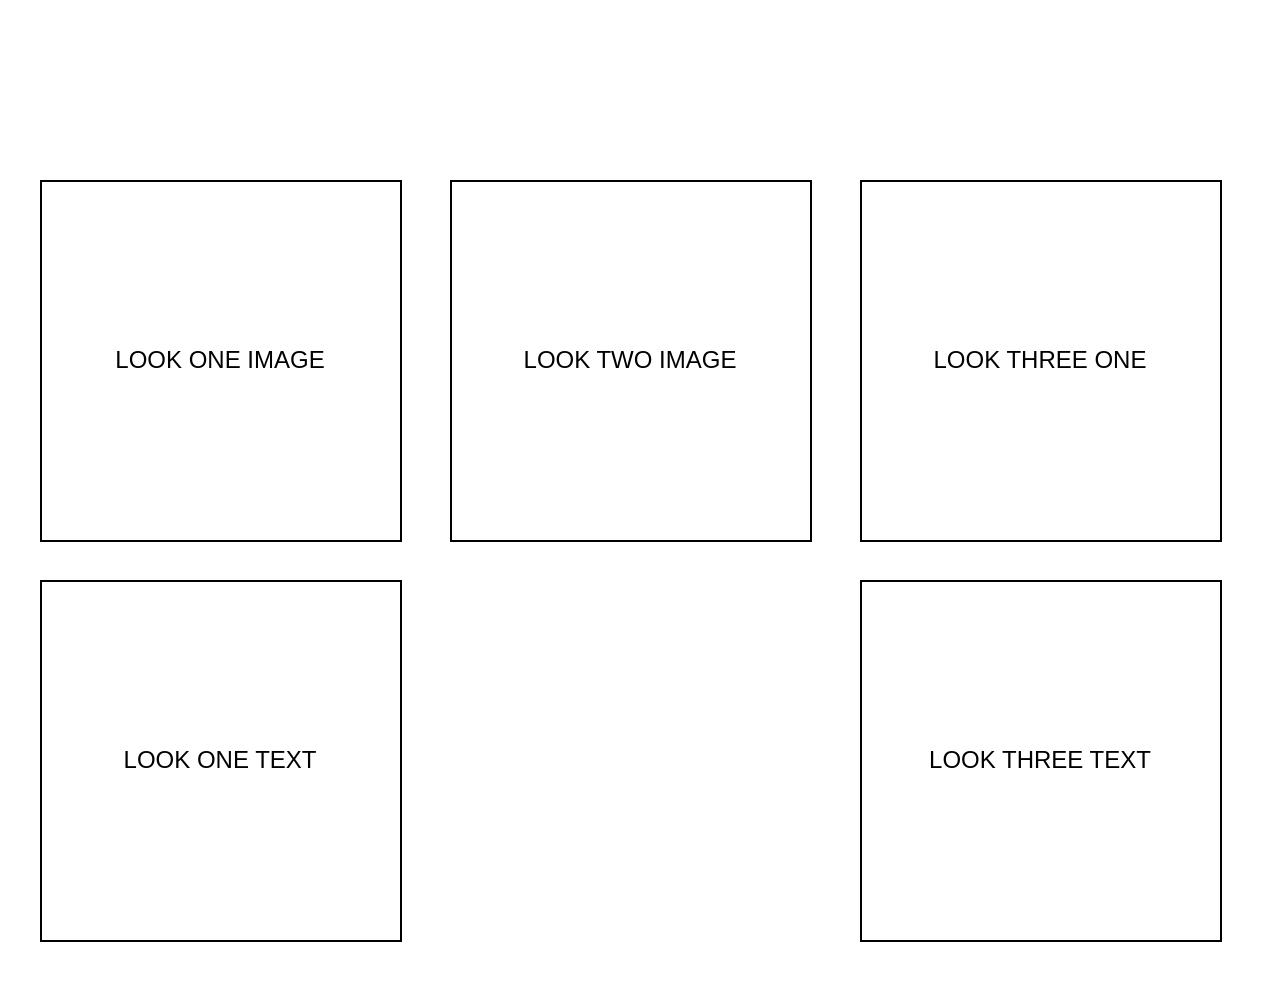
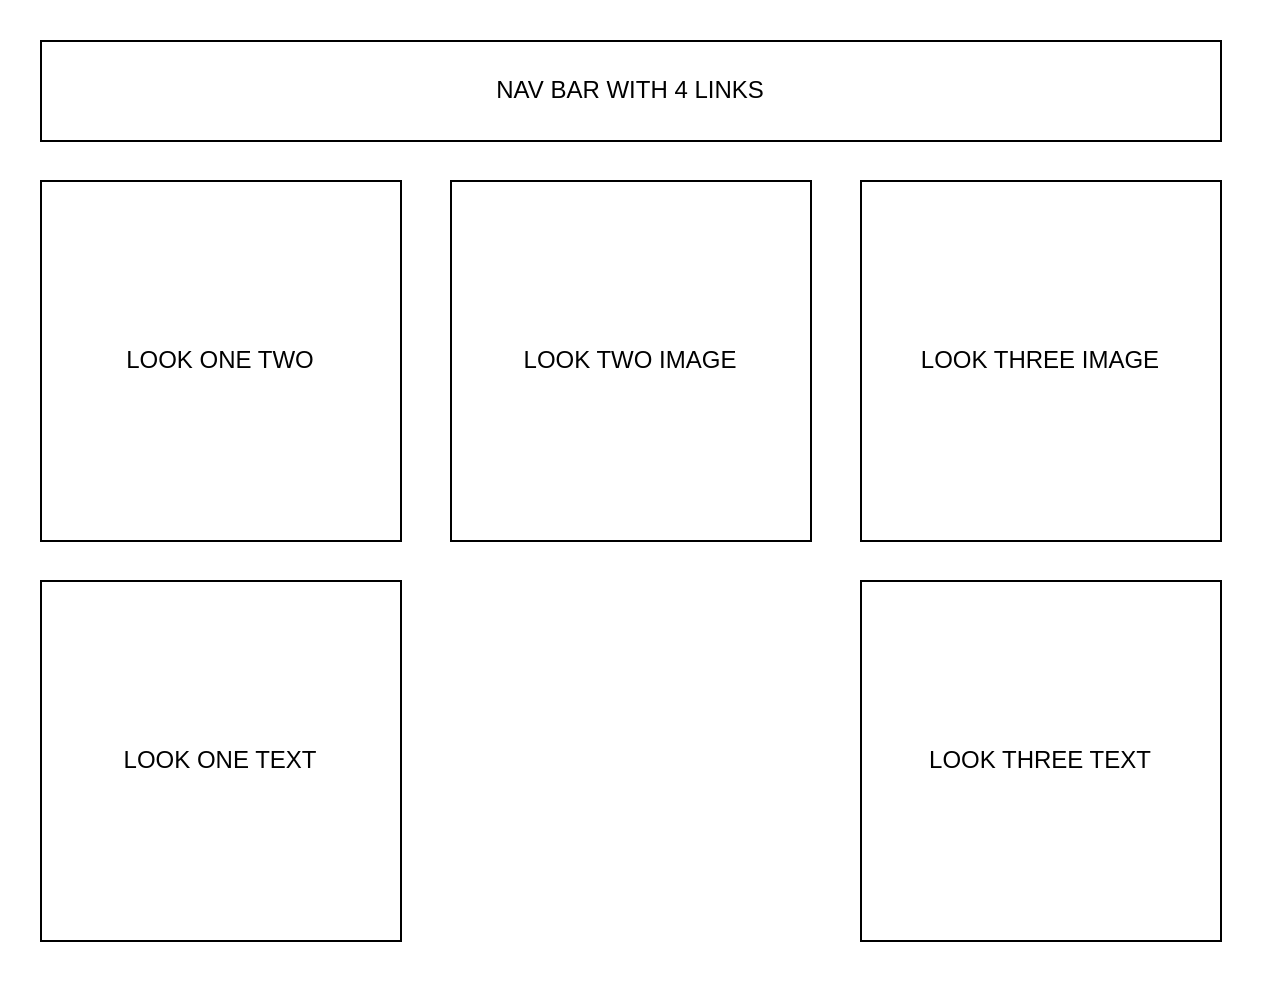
none -> (631, 91)
(221, 361) -> (221, 361)
(1041, 361) -> (1041, 361)
